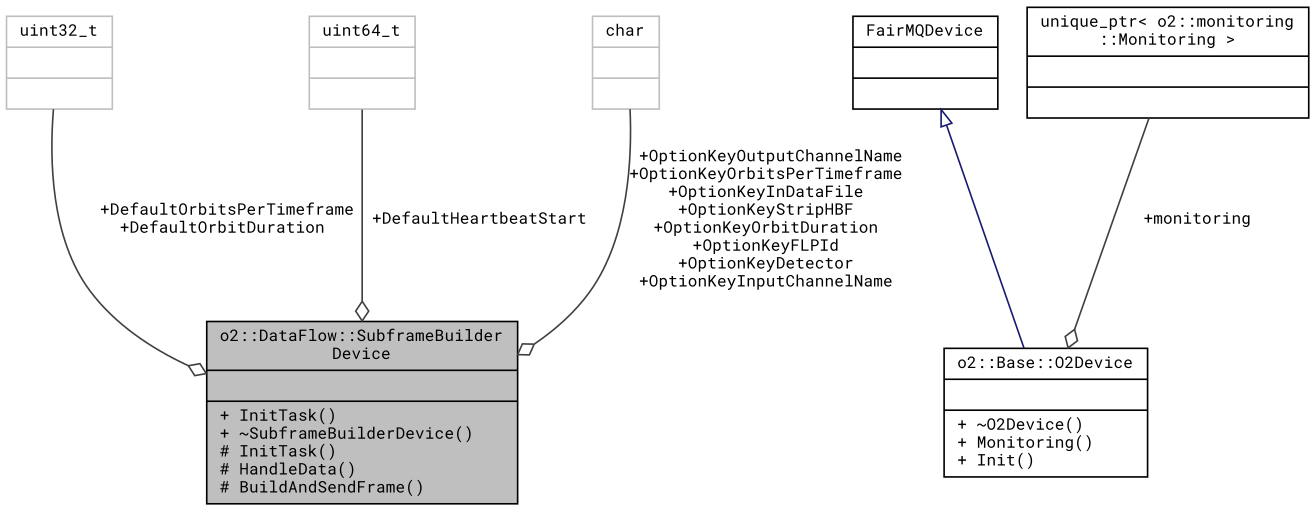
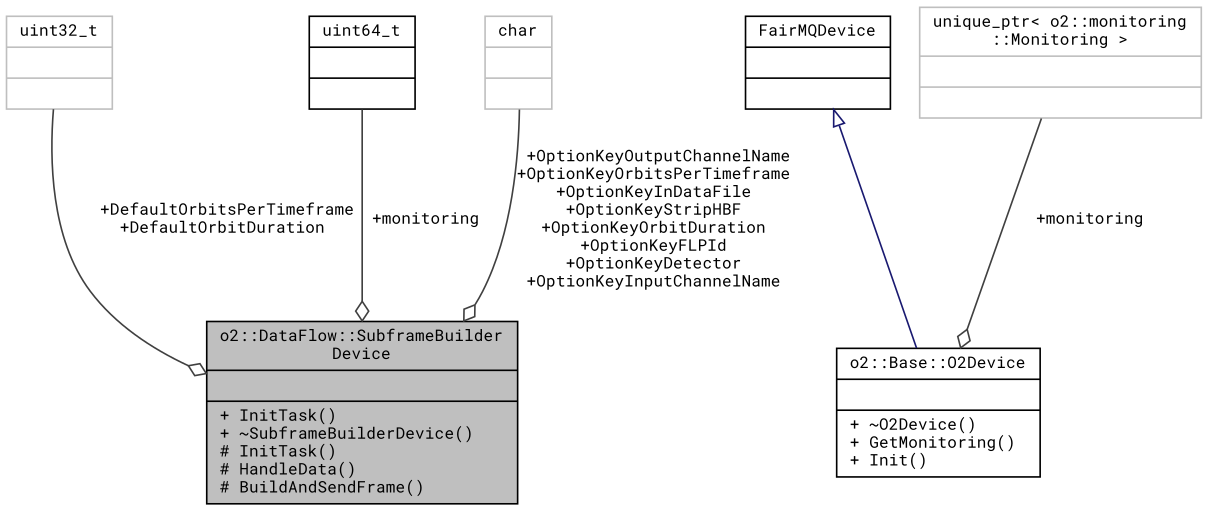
(362, 63) -> (362, 63)
(1168, 63) -> (1060, 63)
(475, 220) -> (422, 220)
(1026, 443) -> (934, 443)
